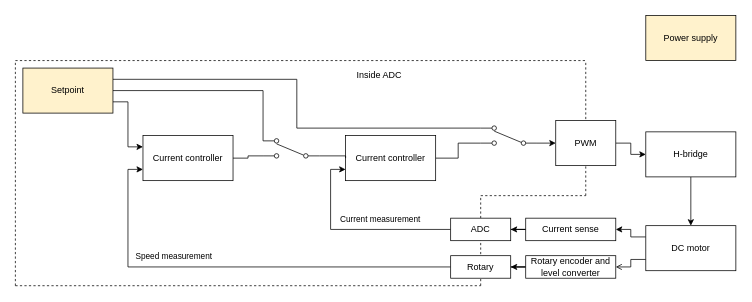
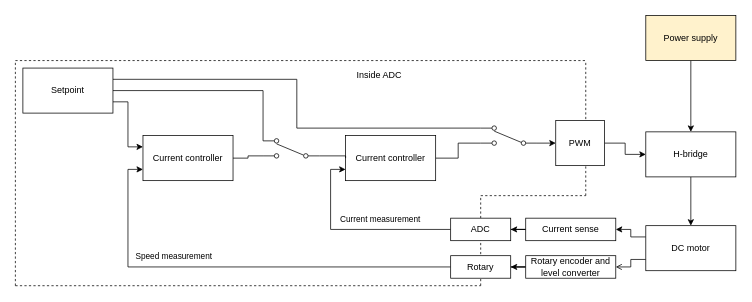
(68, 90) -> (68, 90)
none -> (690, 94)
(585, 143) -> (580, 143)
